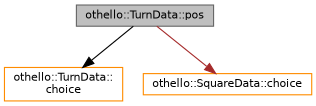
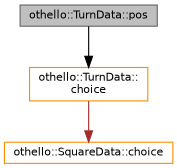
(182, 46) -> (89, 116)
